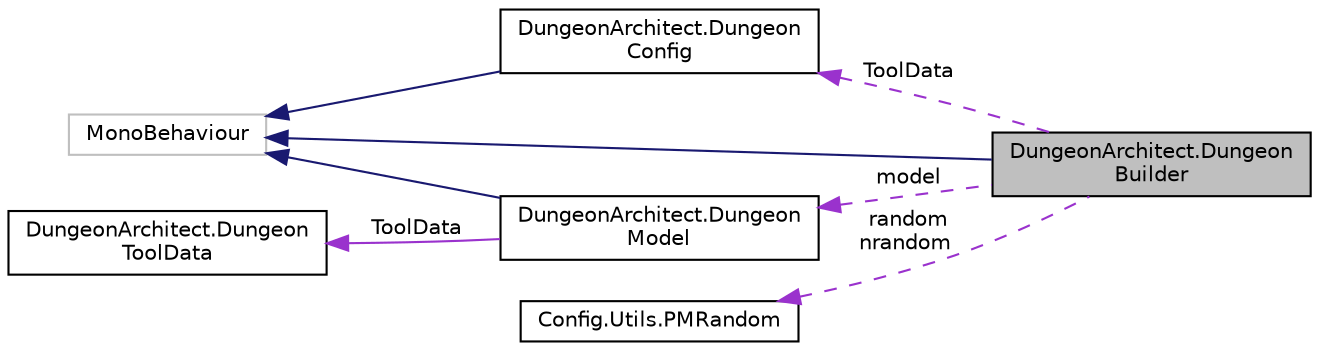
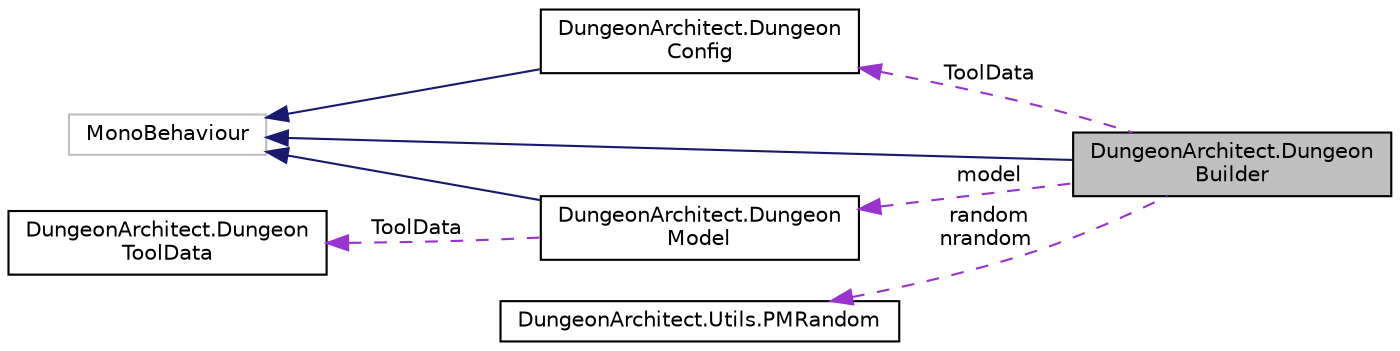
(424, 242) -> (445, 241)
(660, 321) -> (700, 321)
